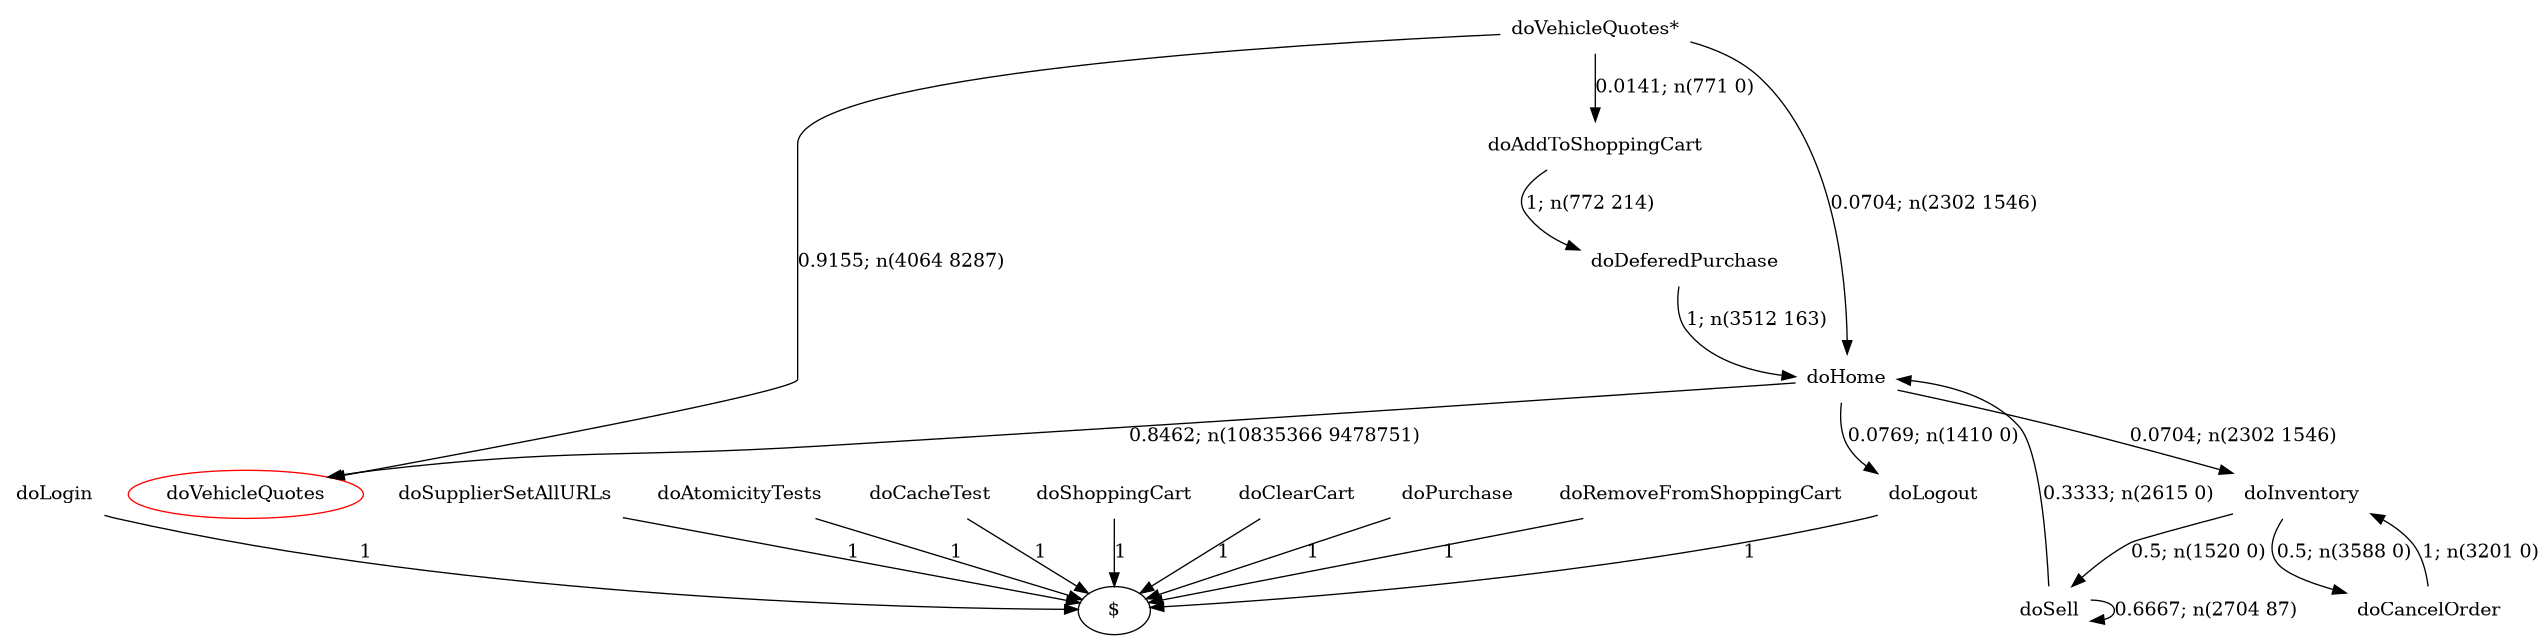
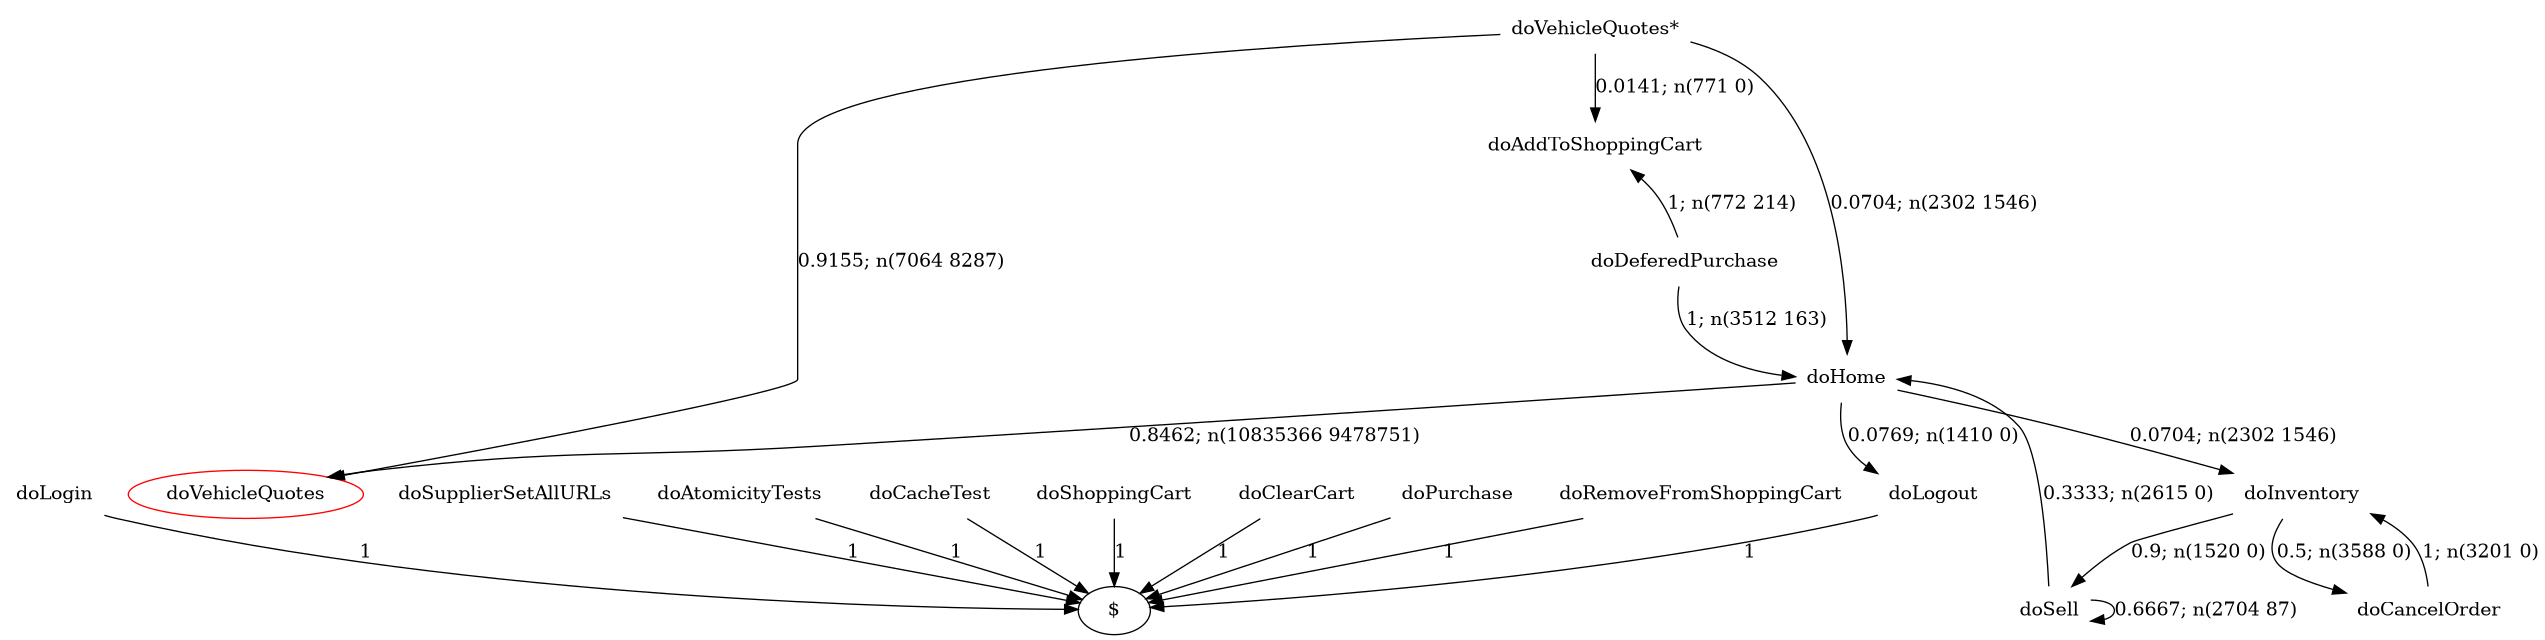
(1525, 213) -> (1663, 206)
(901, 262) -> (901, 262)
(2199, 552) -> (2199, 552)
